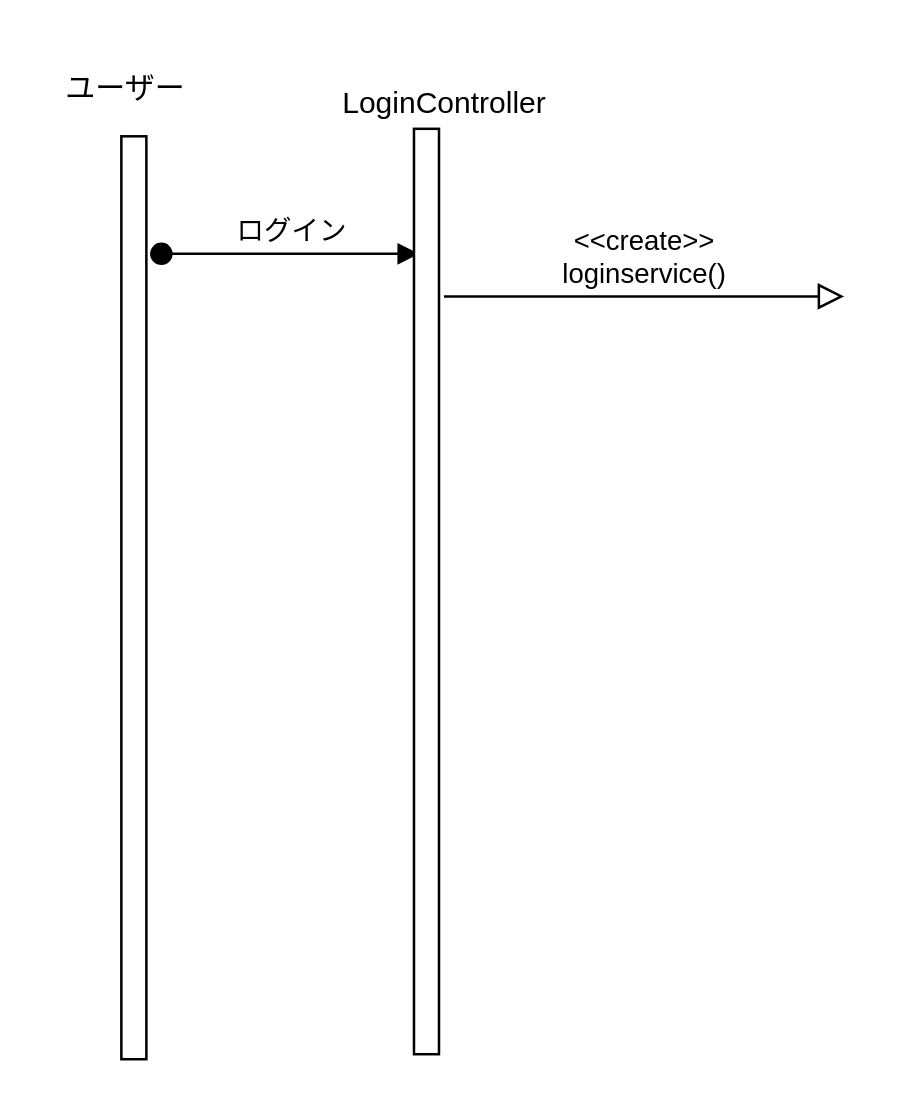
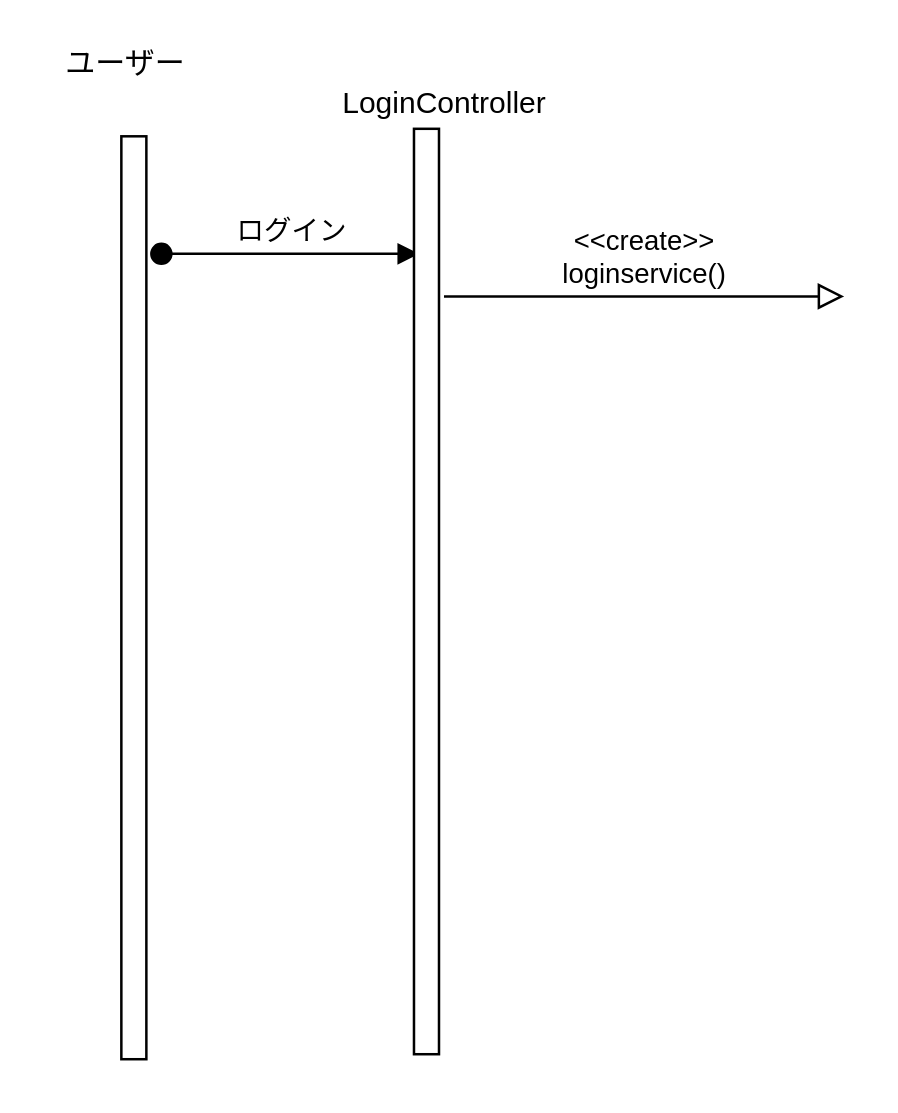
(126, 89) -> (126, 64)
